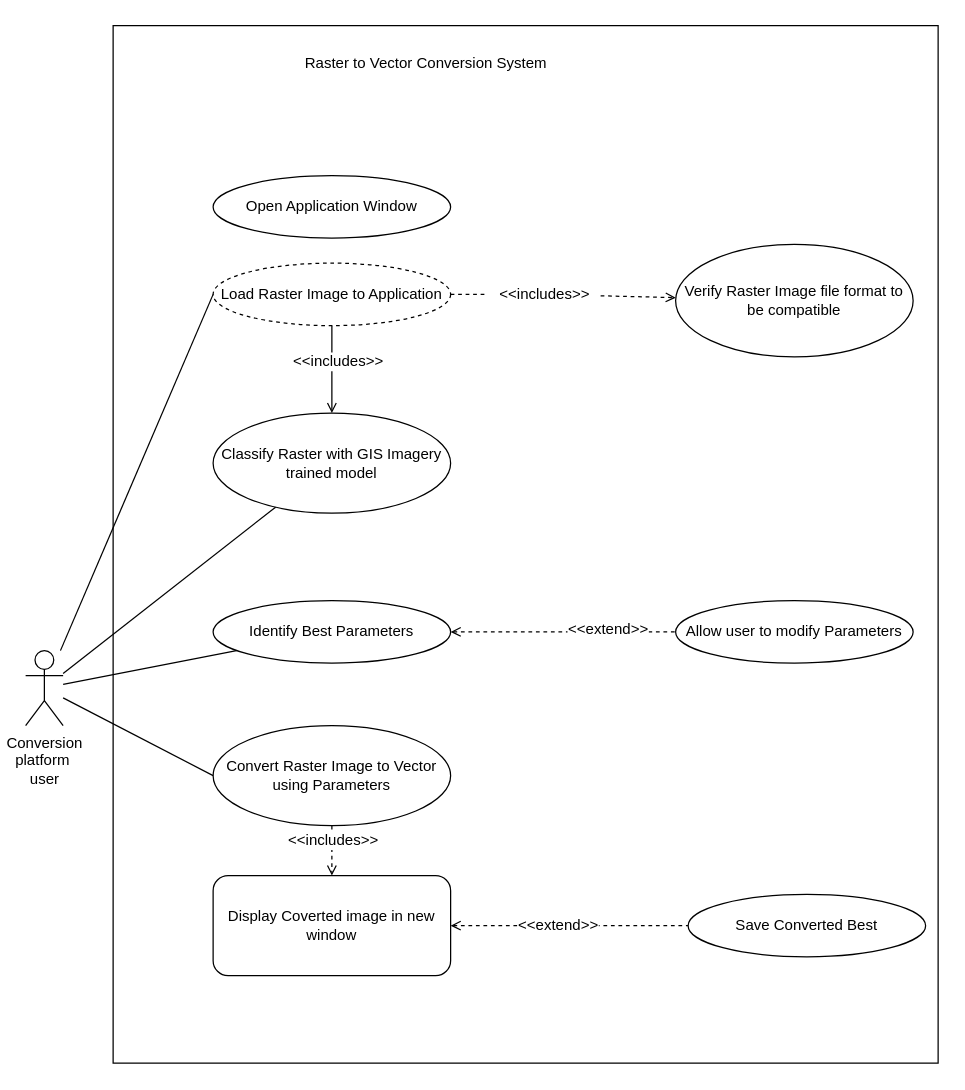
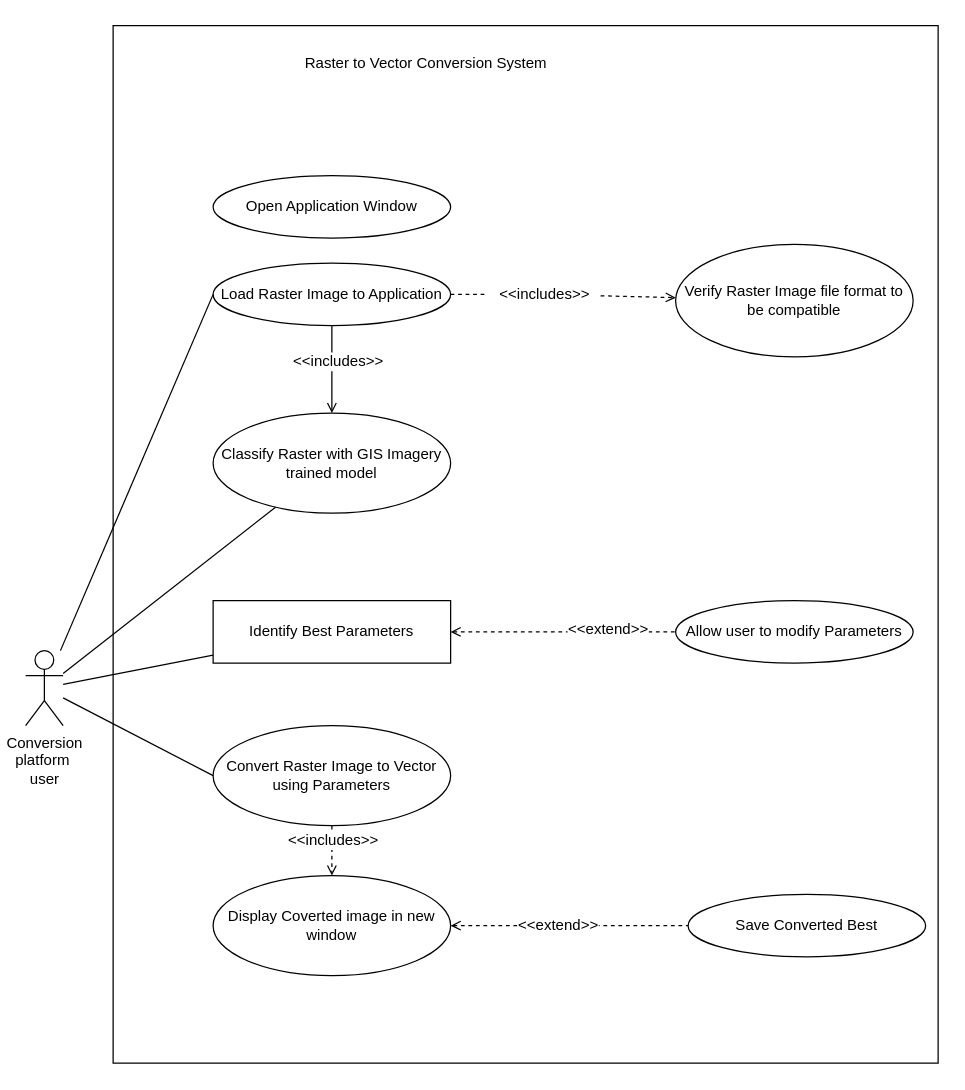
(332, 294) -> (332, 294)
(332, 632) -> (332, 632)
(332, 926) -> (332, 926)
